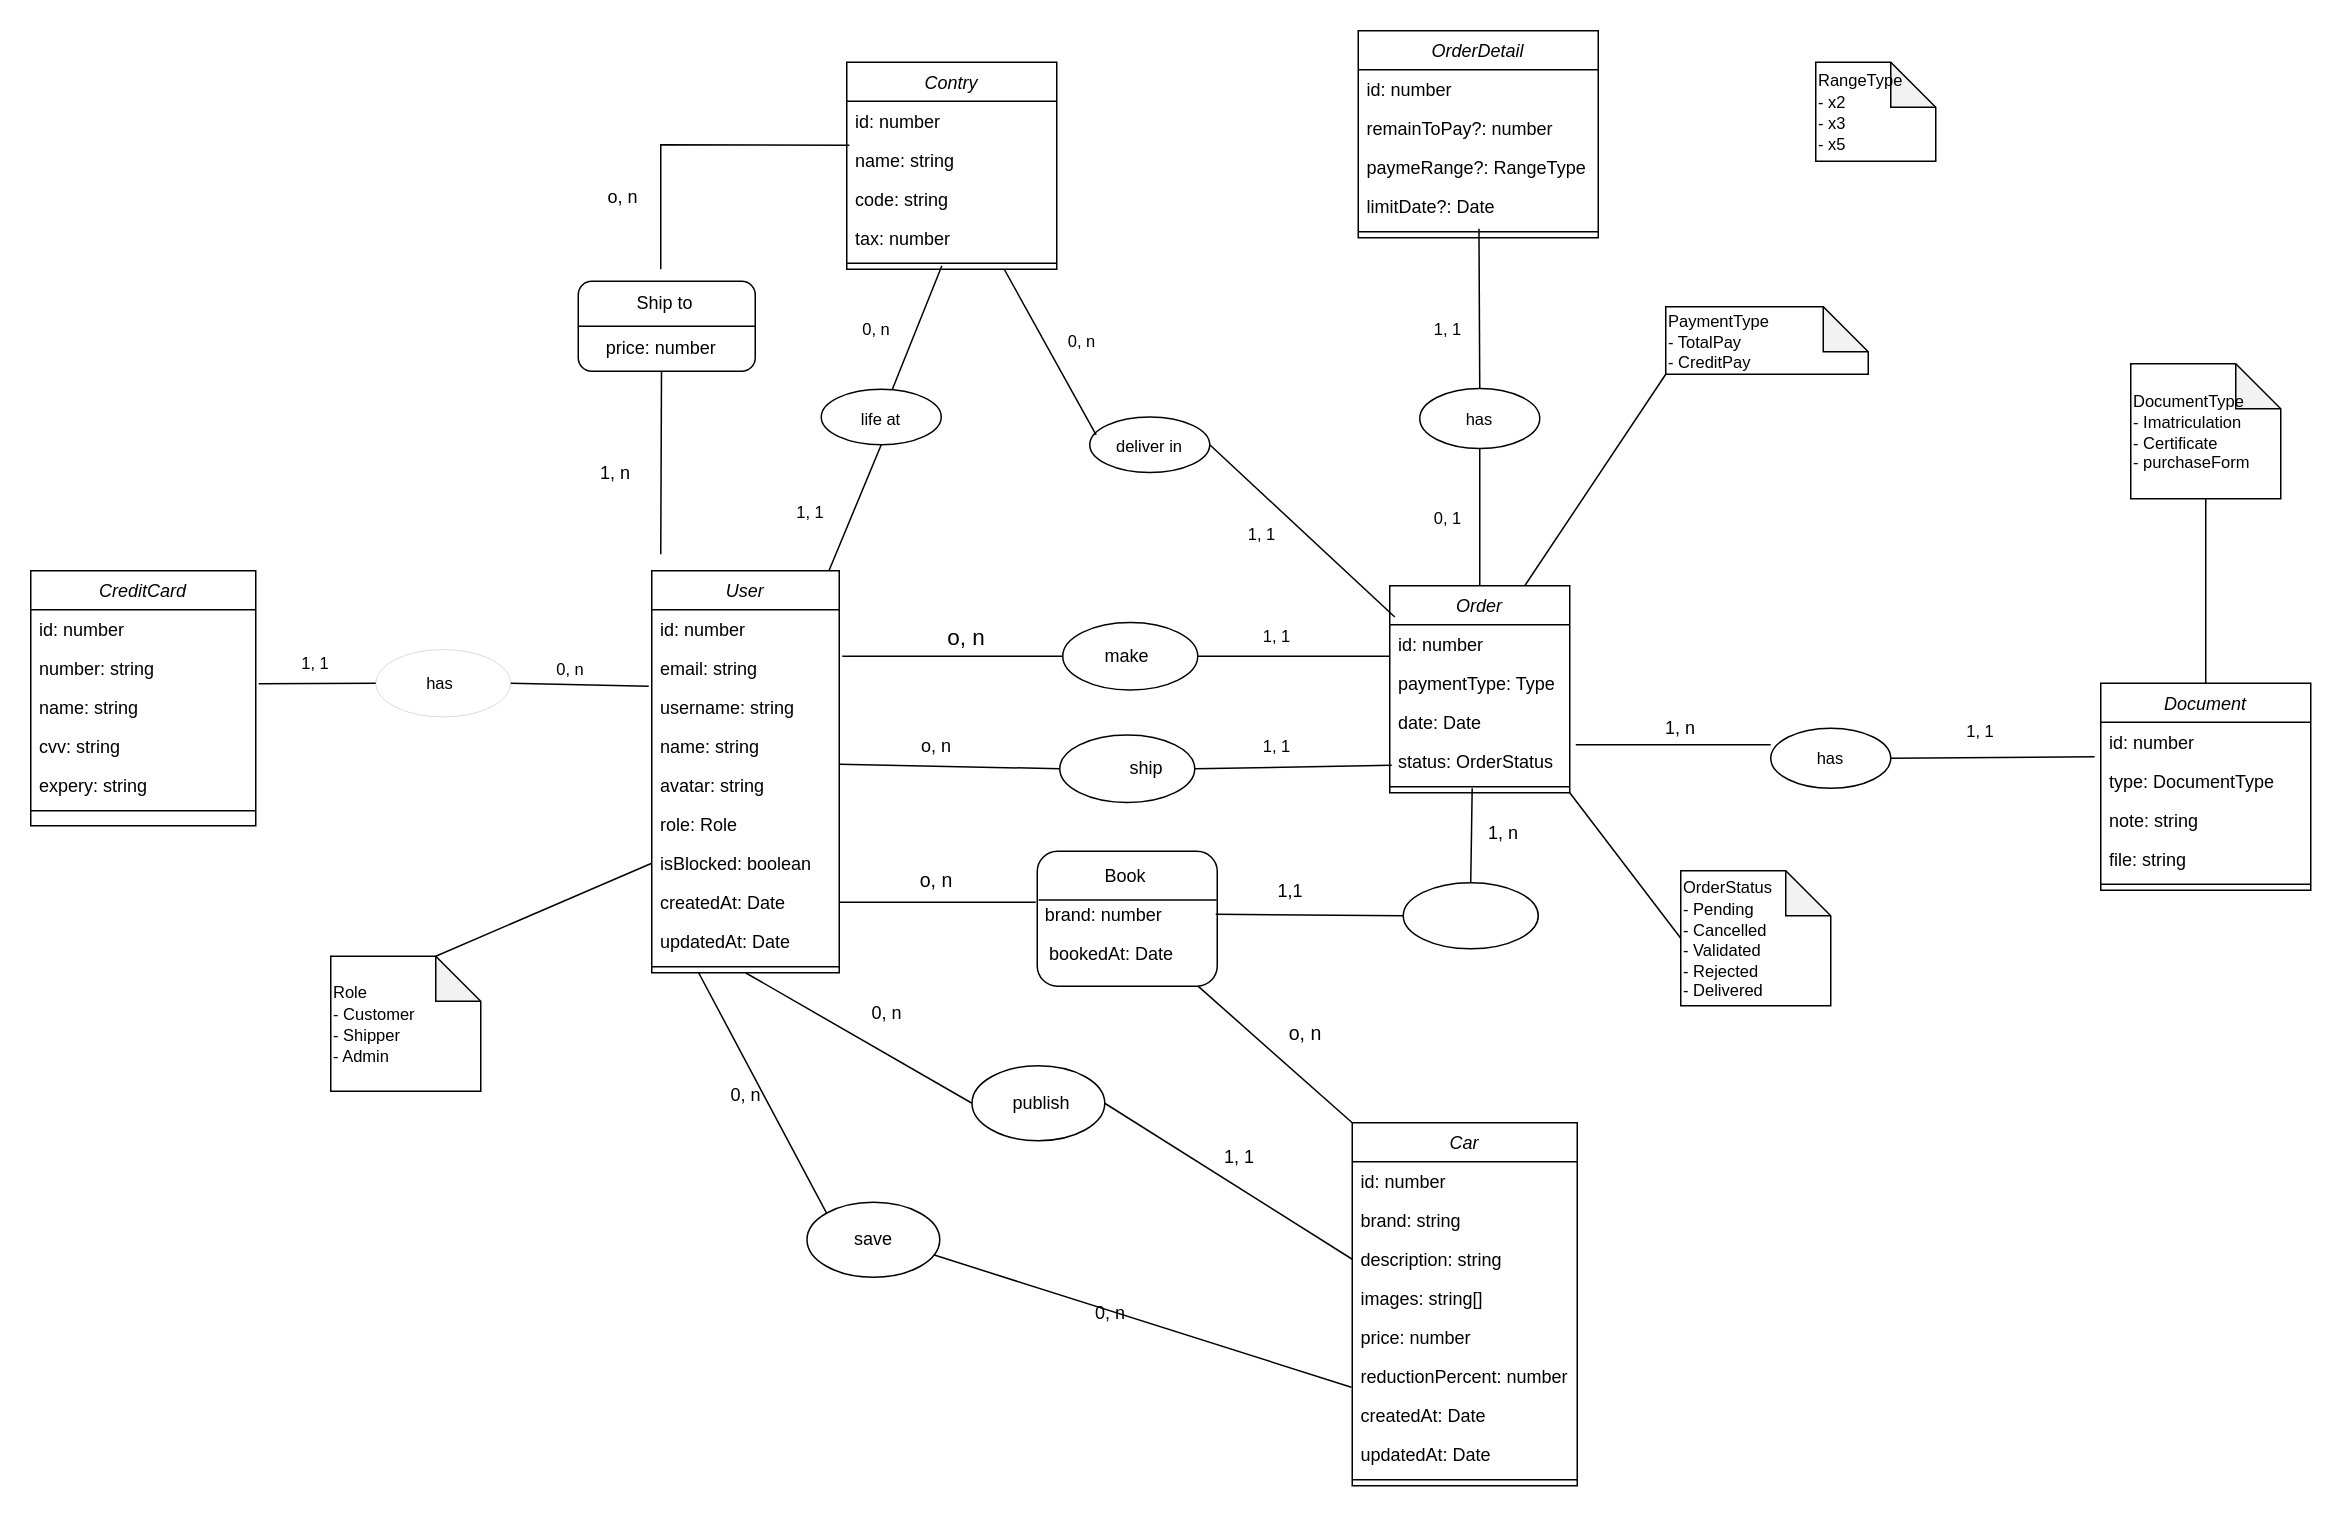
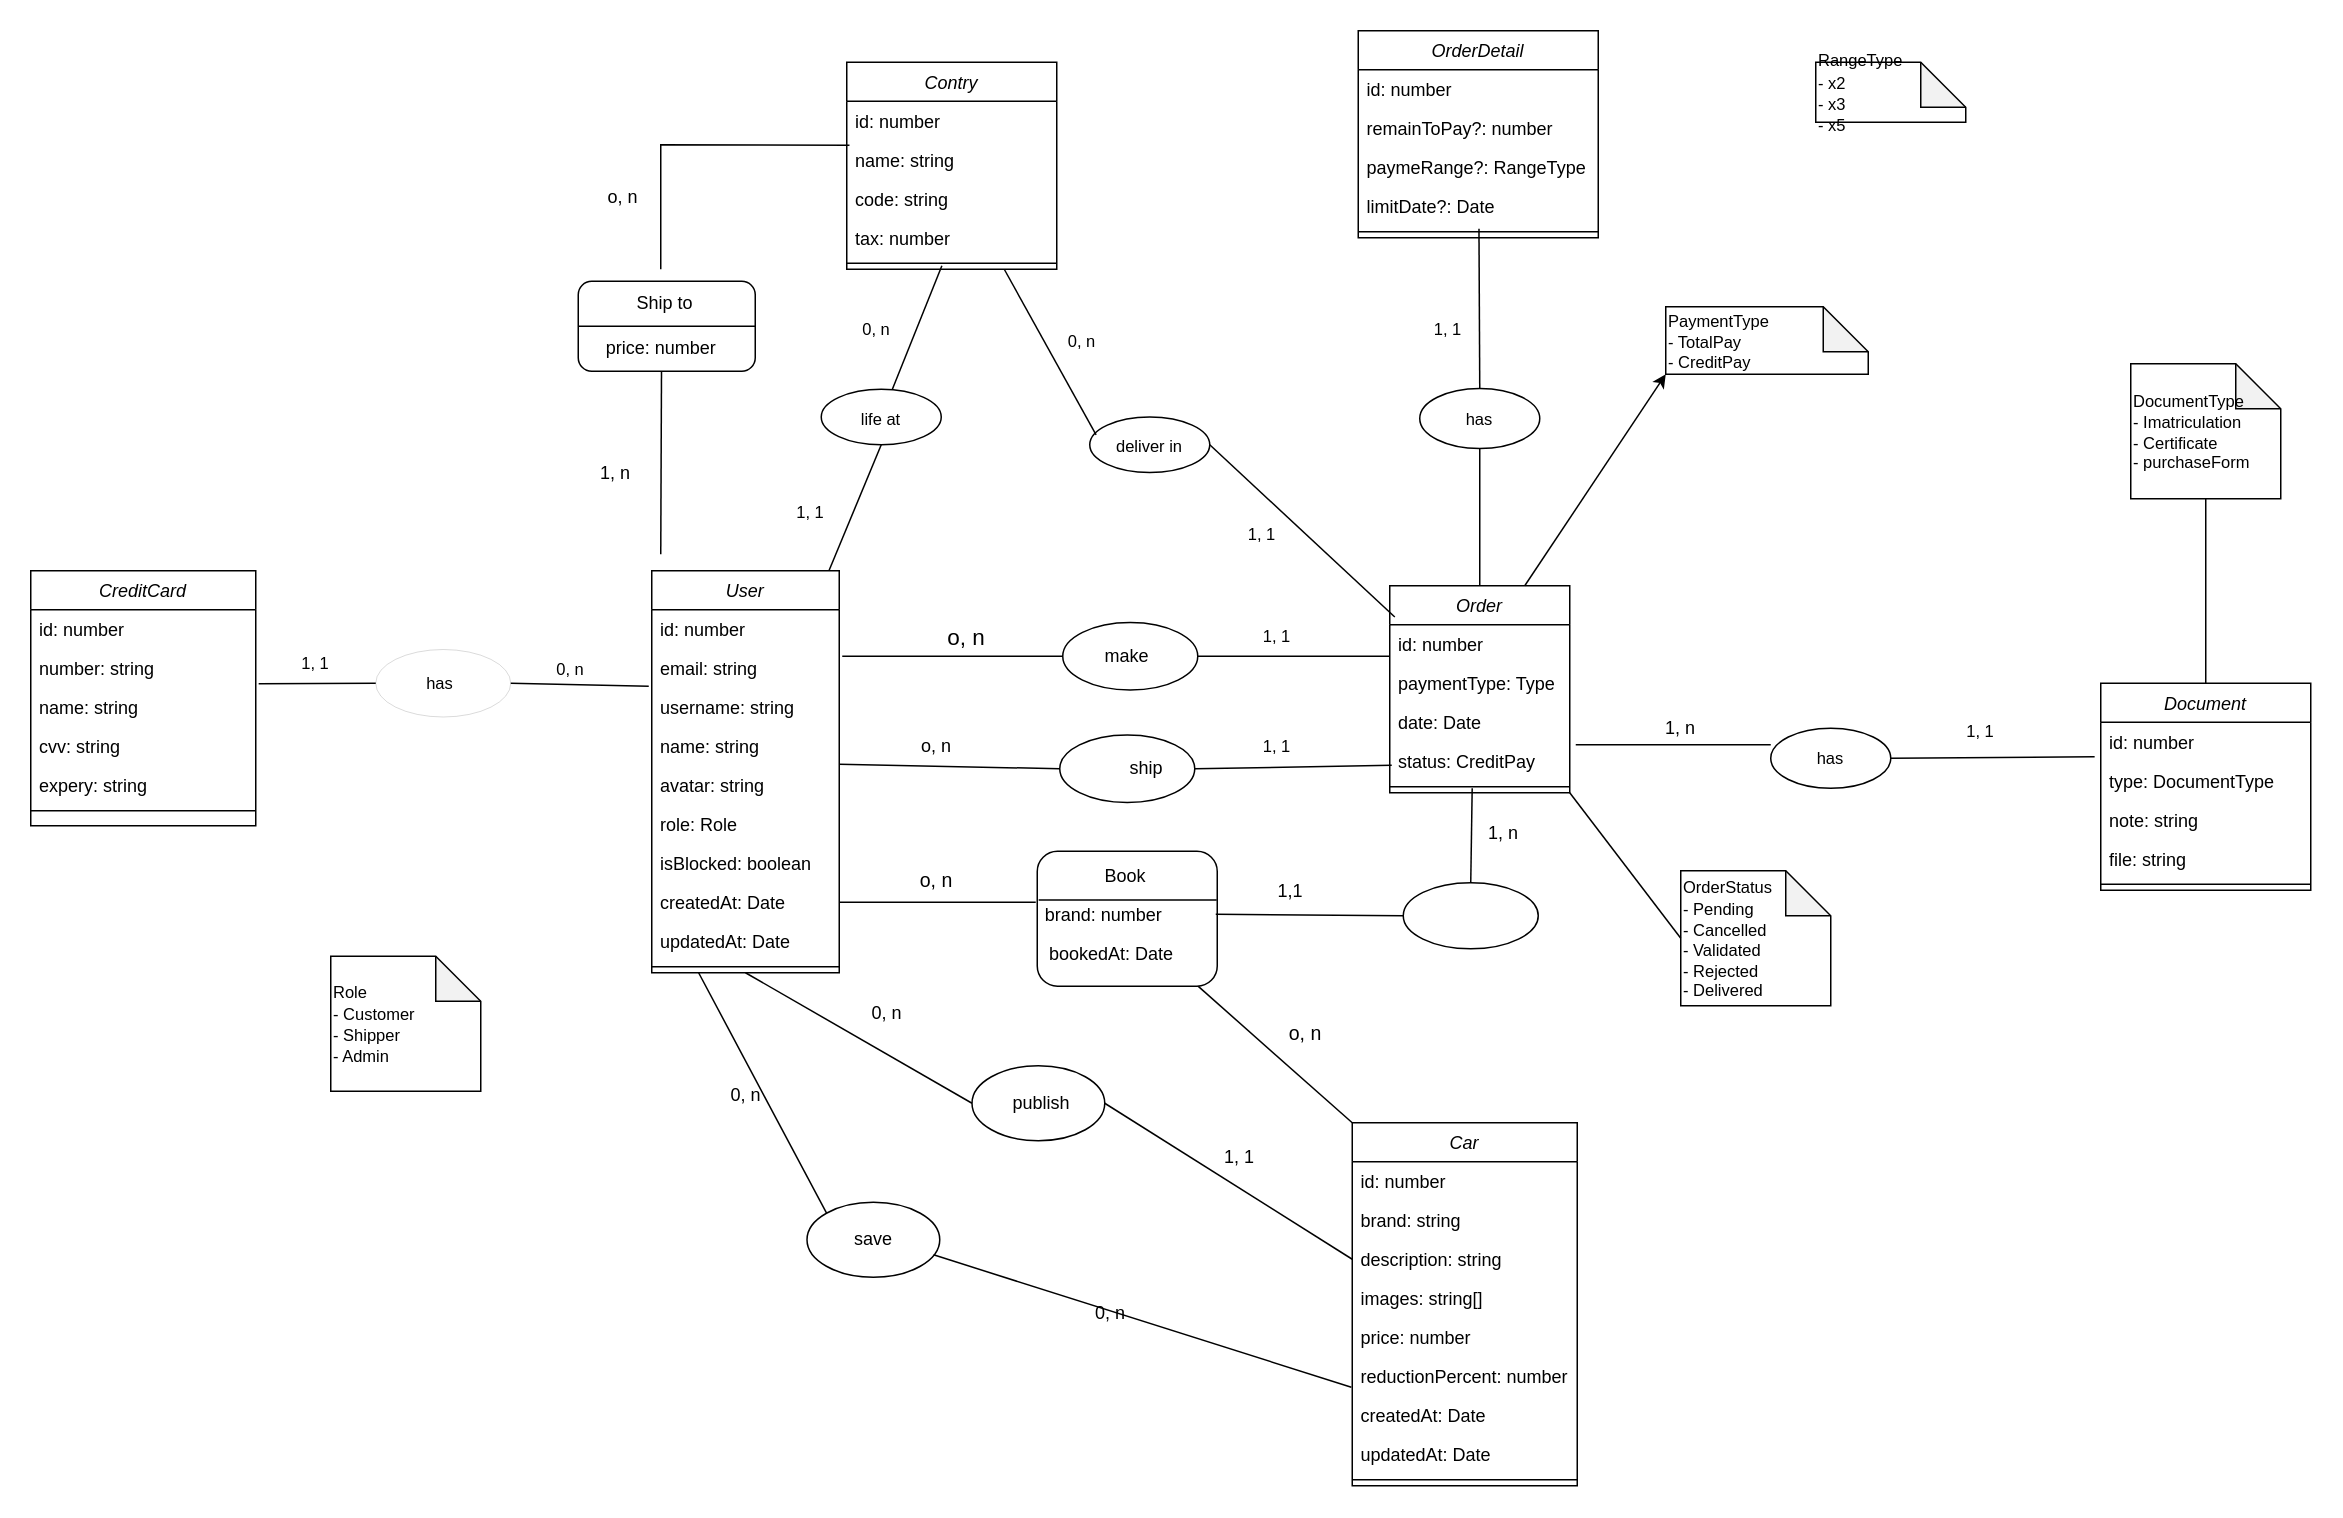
(1876, 112) -> (1891, 92)
(1661, 381) -> (1659, 384)
(1448, 518) -> none
(1489, 762) -> (1477, 762)
(543, 910) -> none
